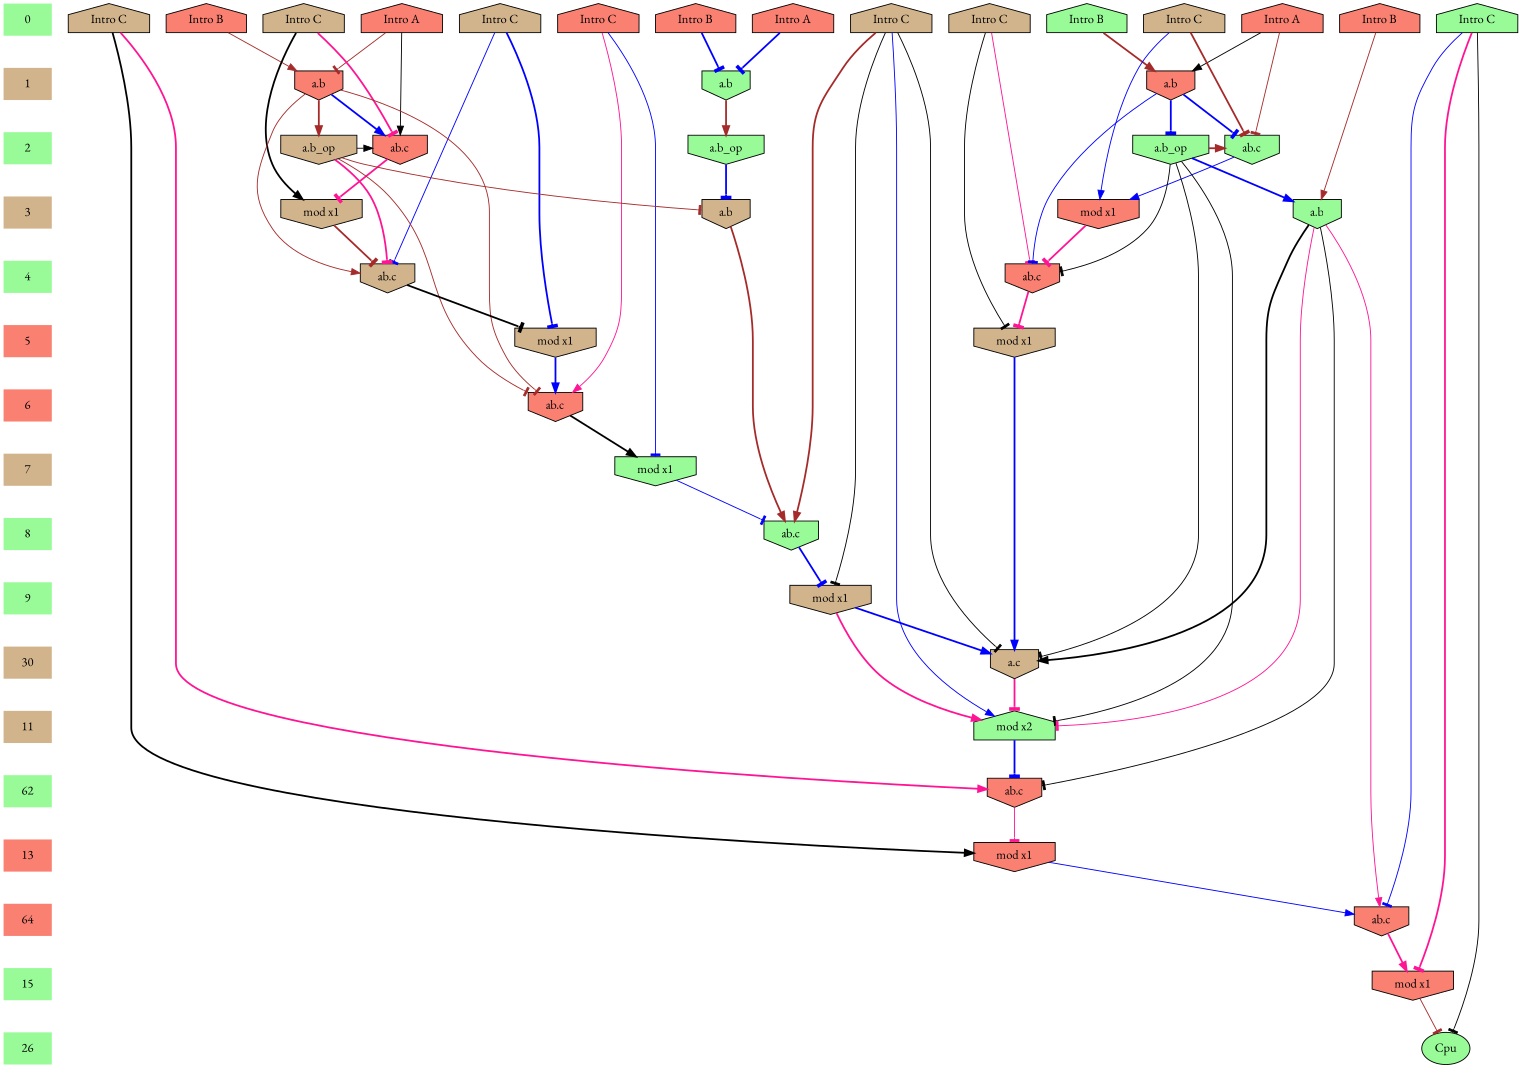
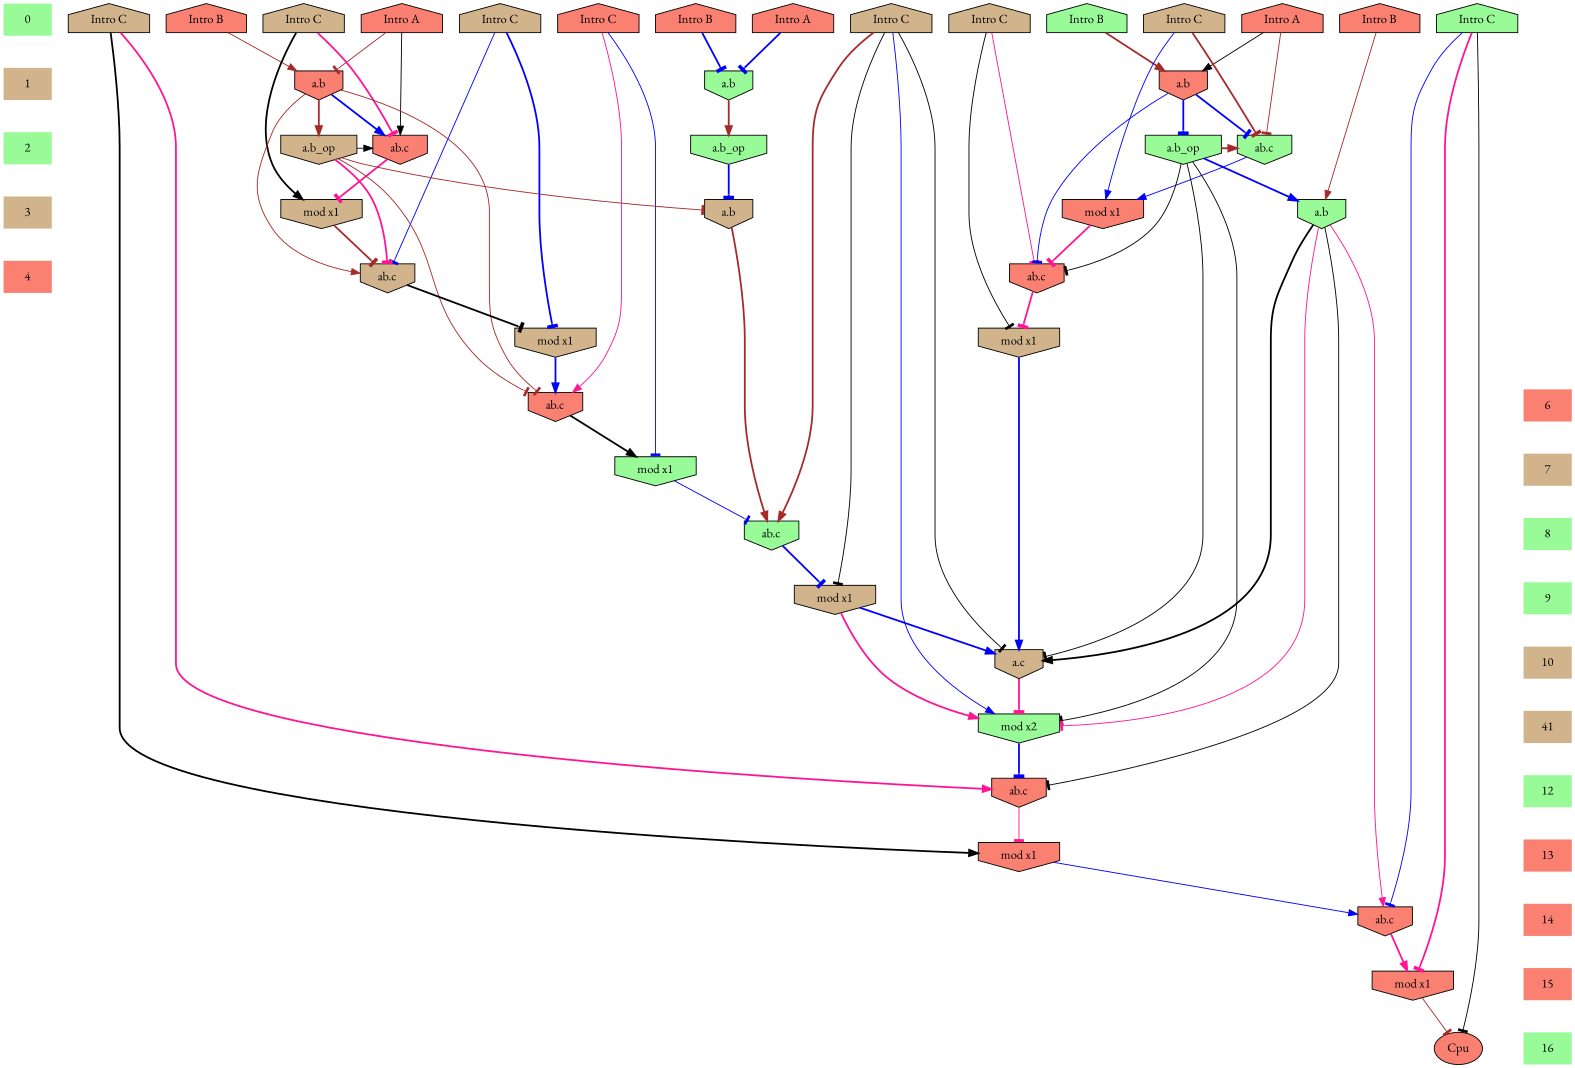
(28, 277) -> (28, 277)
(28, 341) -> none
(28, 663) -> (1548, 663)
(28, 727) -> (1548, 727)
(1015, 727) -> (1019, 727)
(28, 791) -> (1548, 791)
(28, 920) -> (1548, 920)
(28, 984) -> (1548, 984)
(28, 1048) -> (1548, 1048)
(1446, 1048) -> (1458, 1048)
